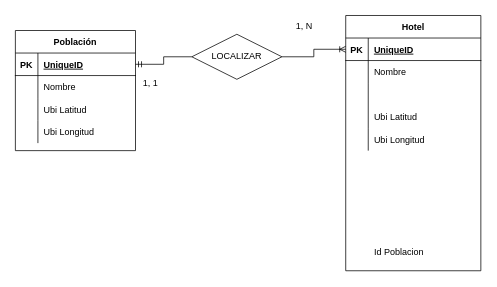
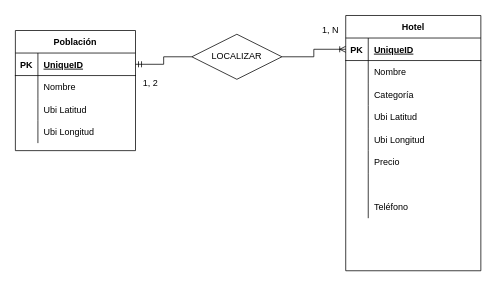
(304, 27) -> (330, 30)
(150, 83) -> (150, 83)
none -> (424, 94)
none -> (424, 162)
none -> (424, 207)
(424, 252) -> none
